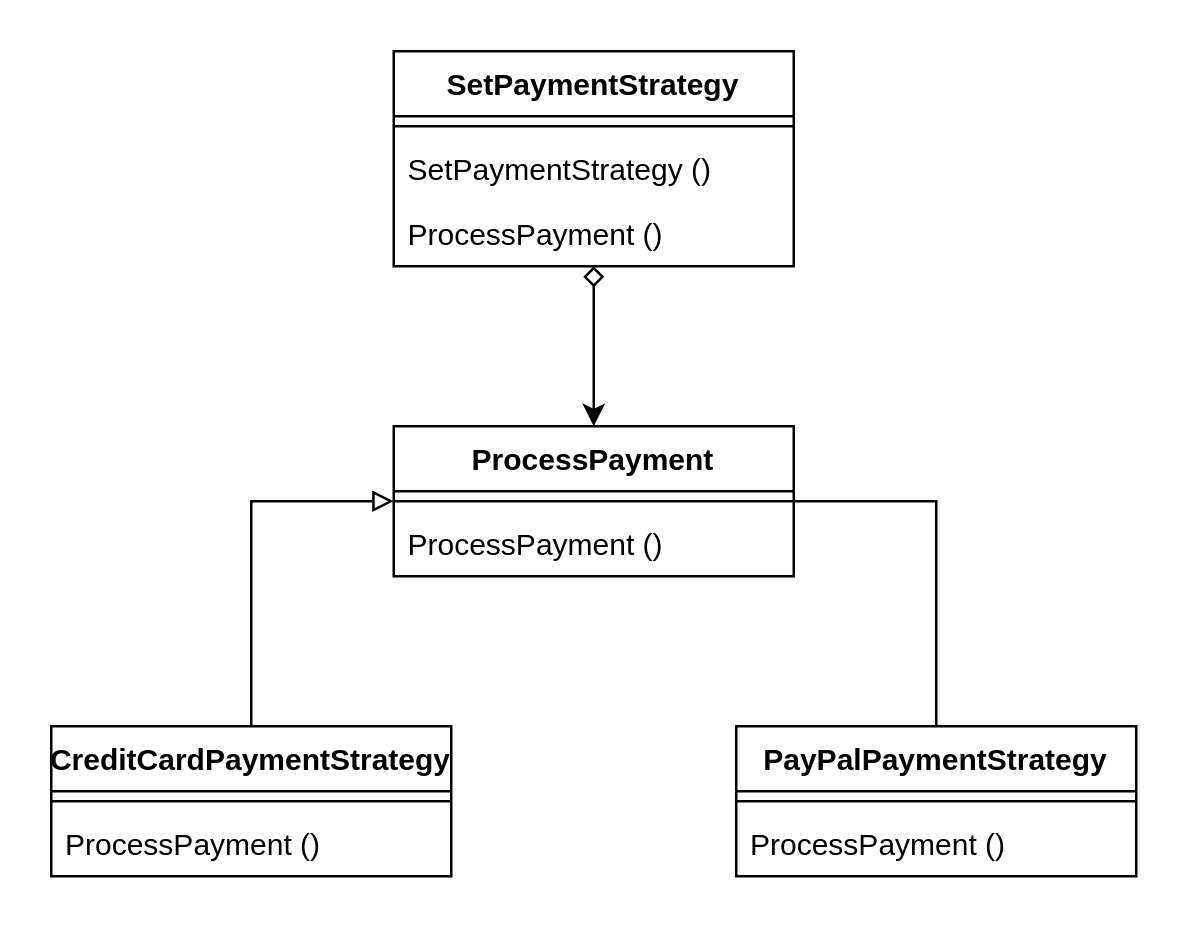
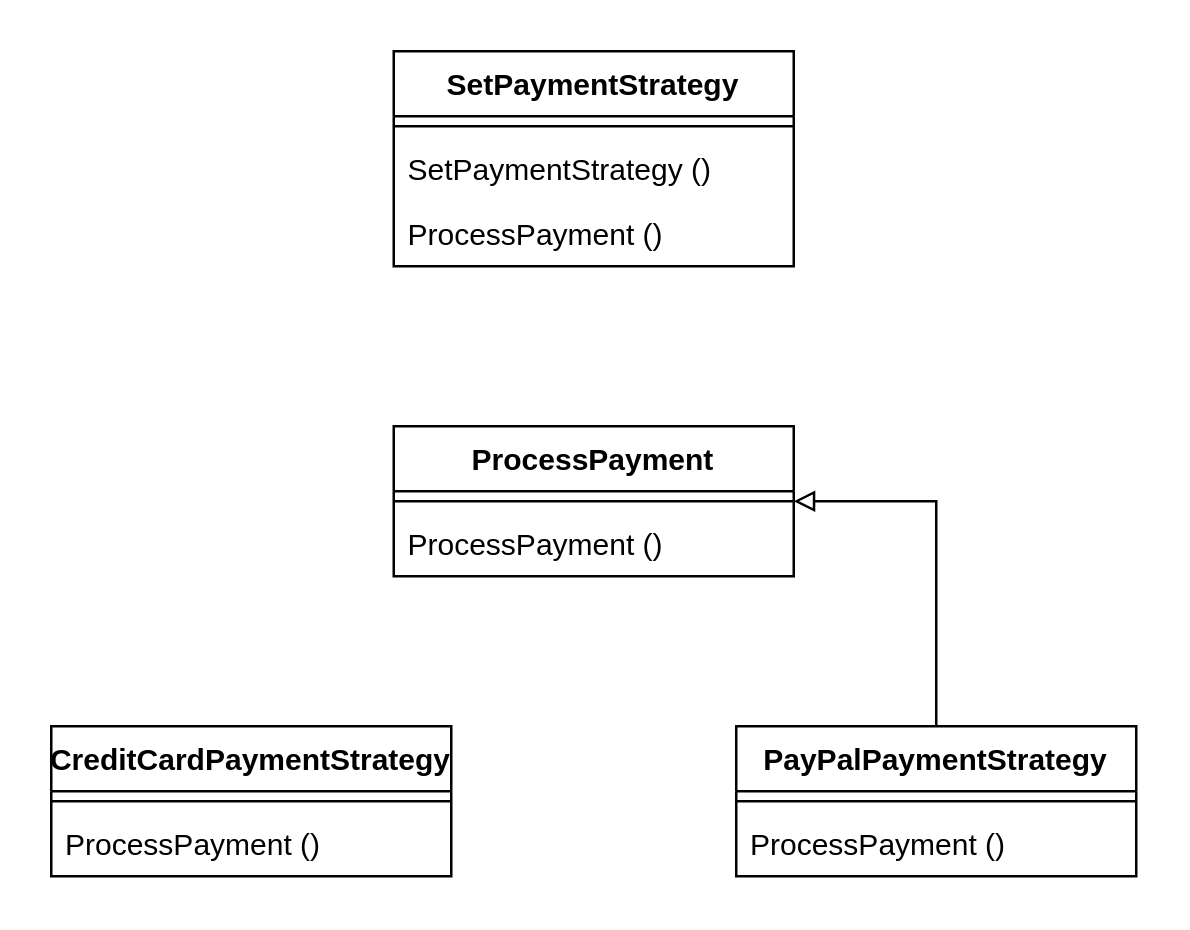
(594, 348) -> none
(807, 501) -> (815, 501)
(251, 553) -> none
